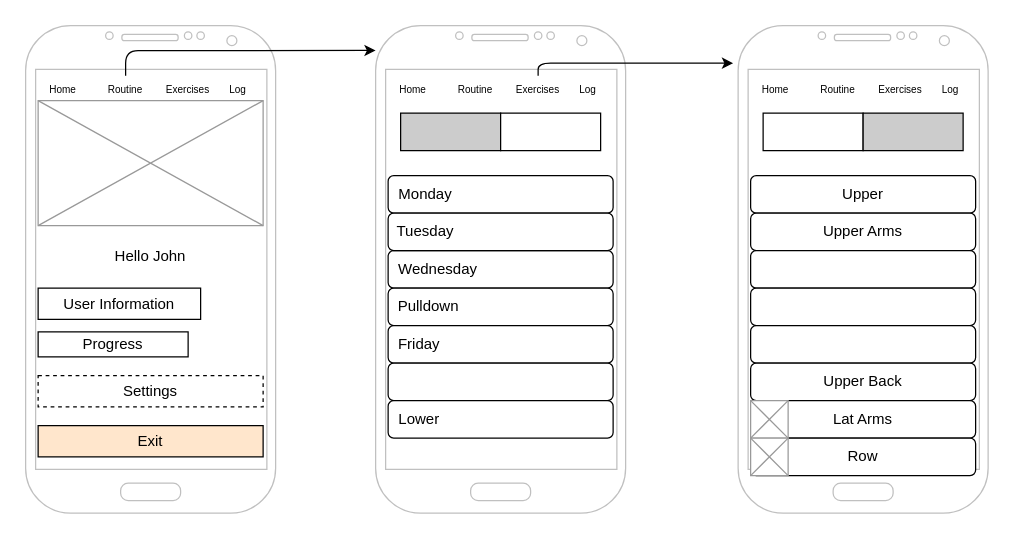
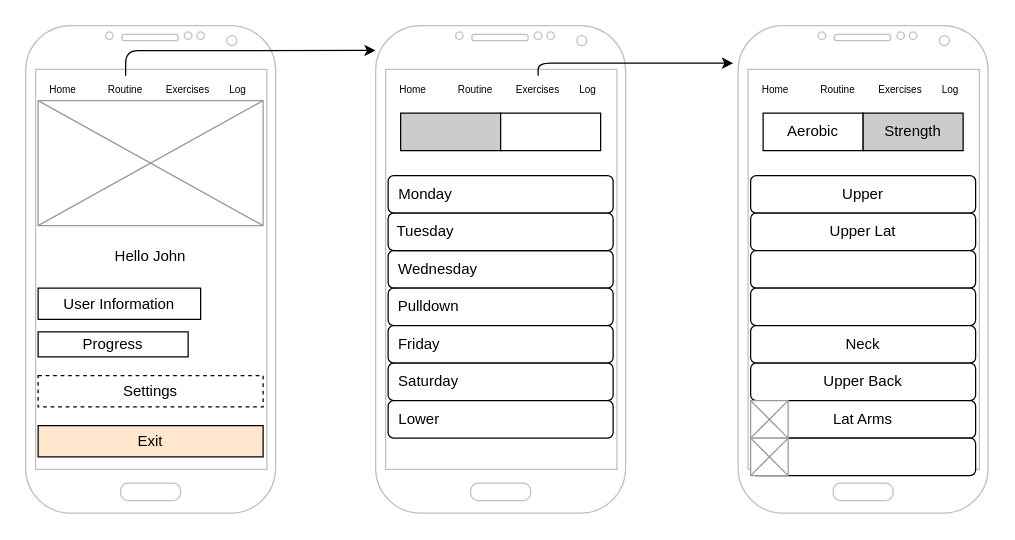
none -> (813, 132)
none -> (913, 132)
(863, 232) -> (863, 232)
none -> (863, 344)
none -> (429, 382)
(863, 457) -> none
